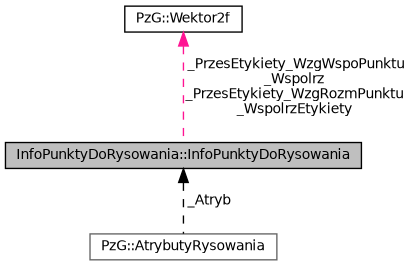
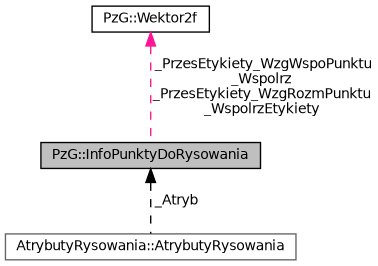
(183, 155) -> (151, 155)
(183, 247) -> (151, 247)
